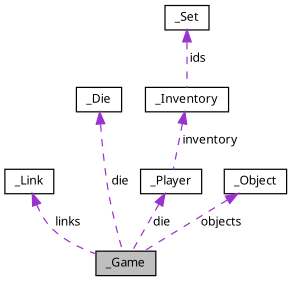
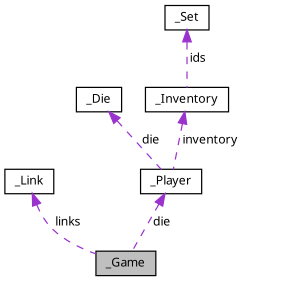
(255, 182) -> none
(108, 189) -> (139, 145)
